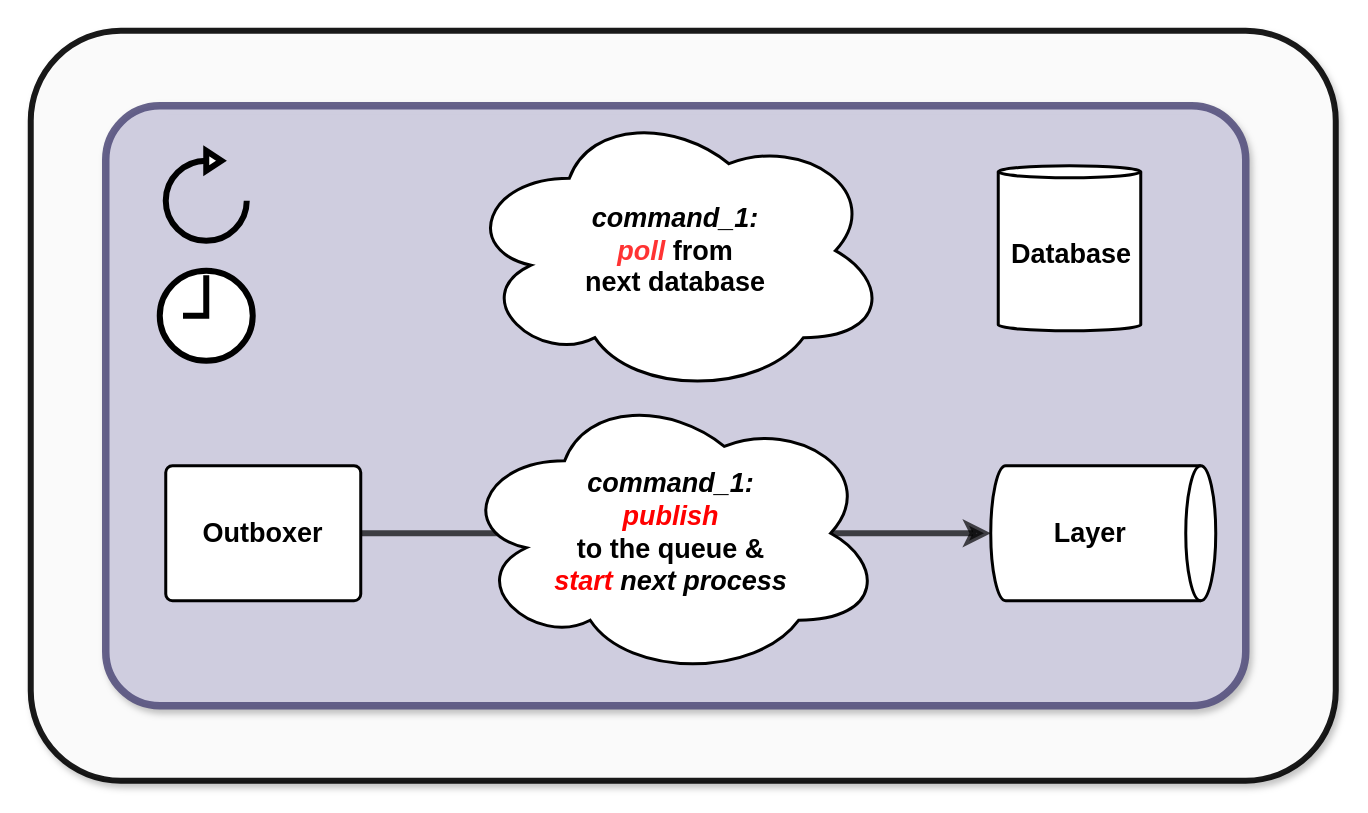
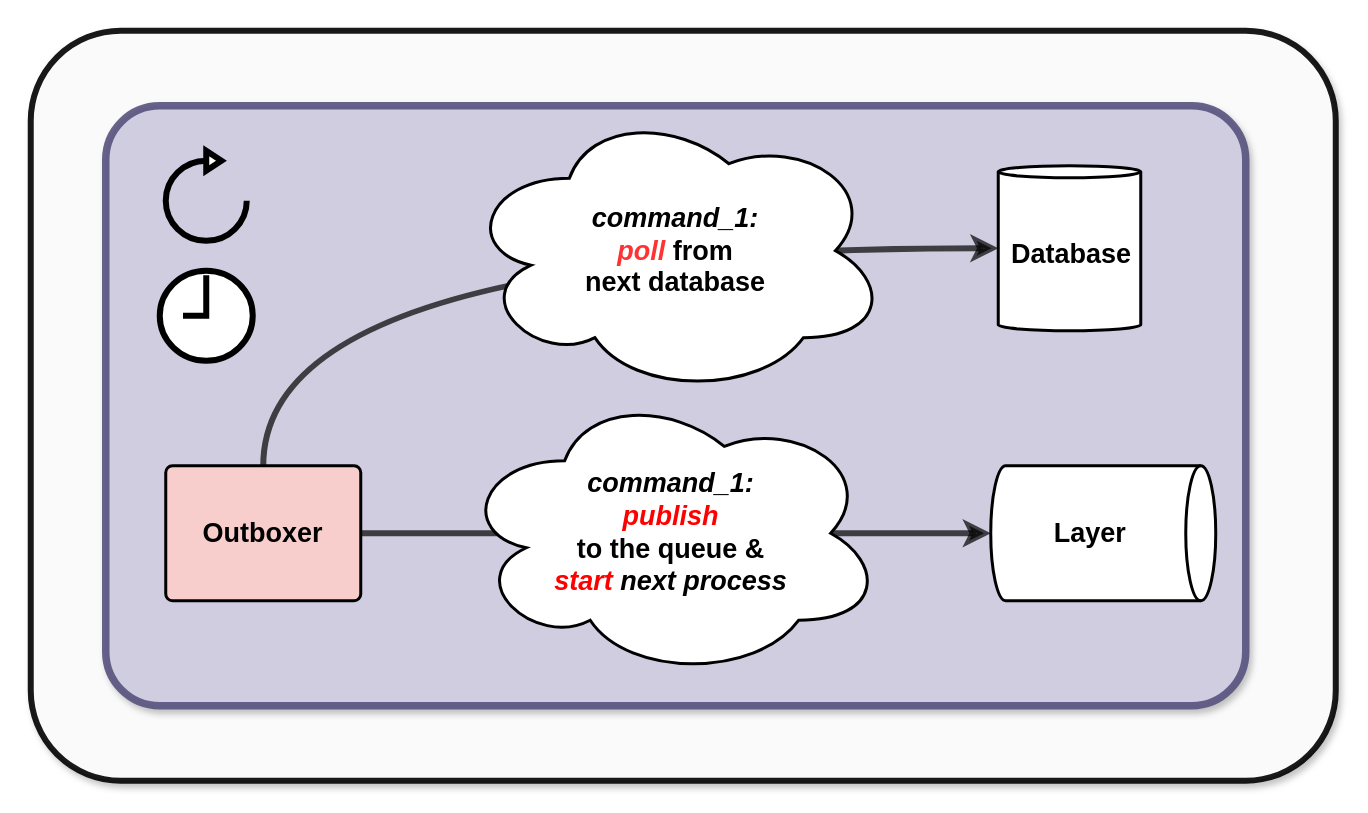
none -> (354, 340)
(263, 533) -> (263, 533)
